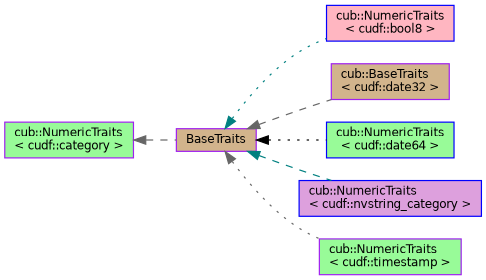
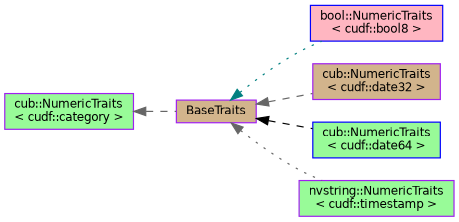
(390, 23) -> (377, 23)
(390, 82) -> (377, 82)
(297, 140) -> (290, 125)
(390, 198) -> none
(390, 257) -> (377, 198)
